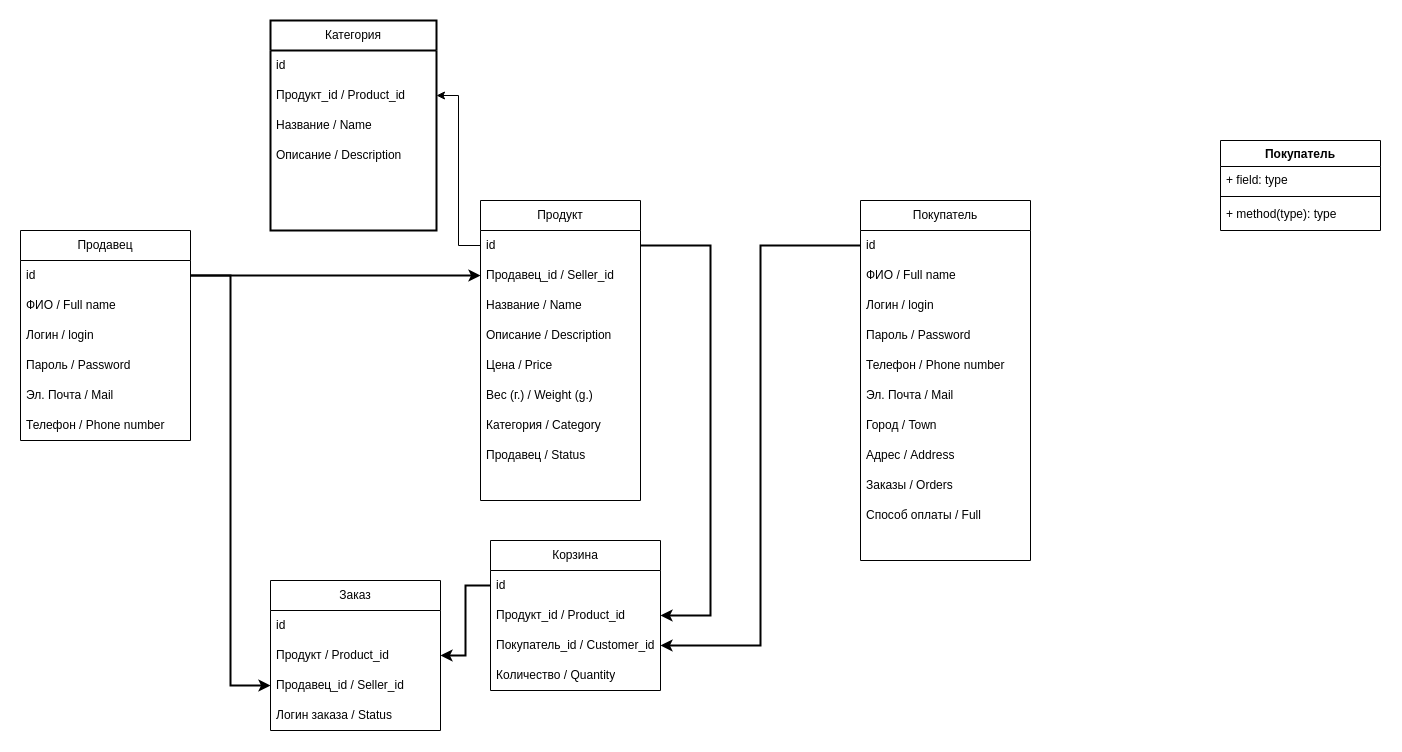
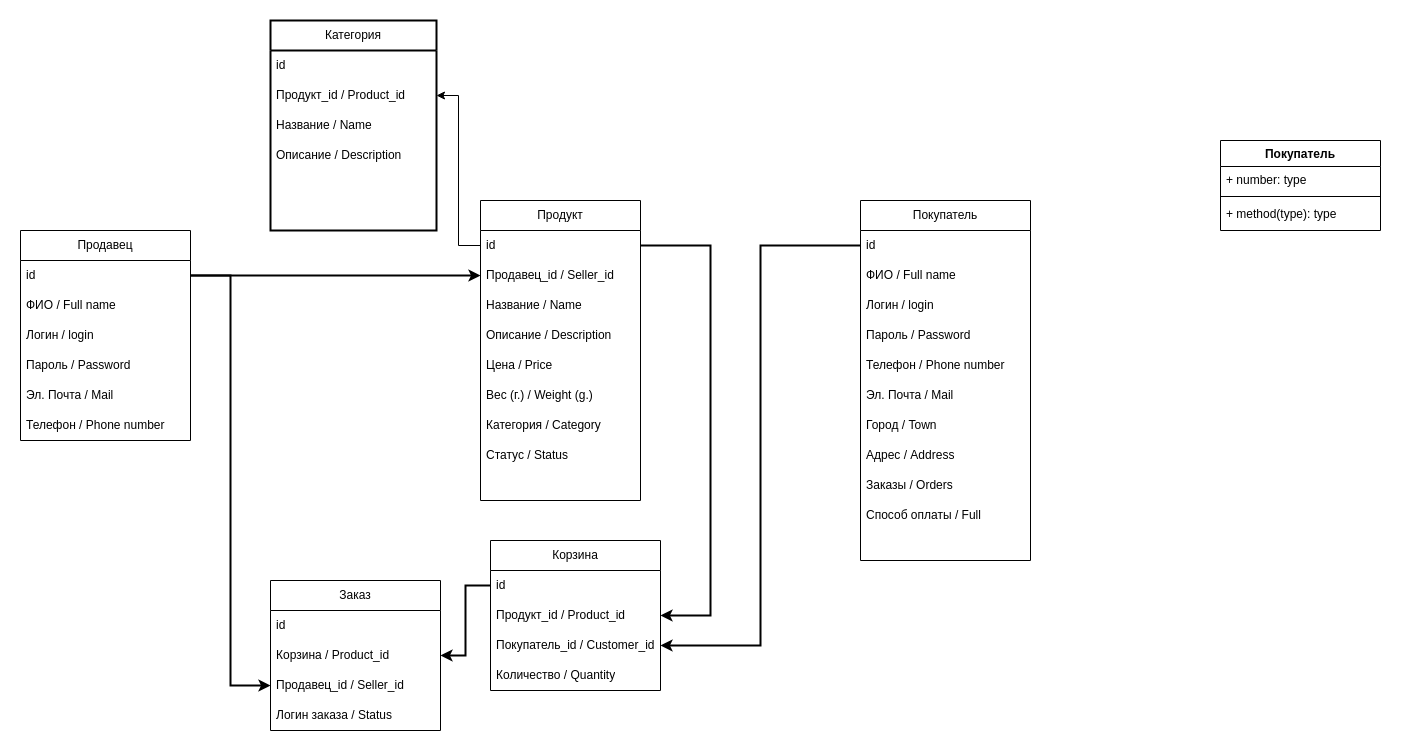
(1262, 181) -> (1269, 181)
(541, 456) -> (534, 456)
(339, 656) -> (339, 656)
